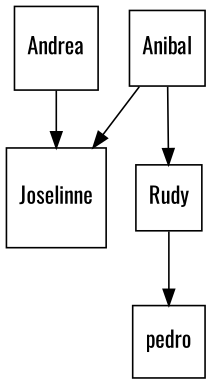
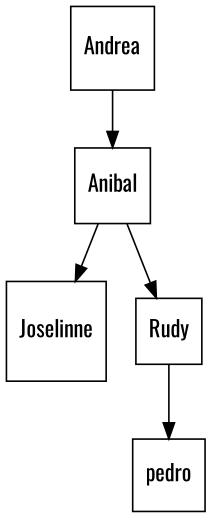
(56, 111) -> (113, 111)
